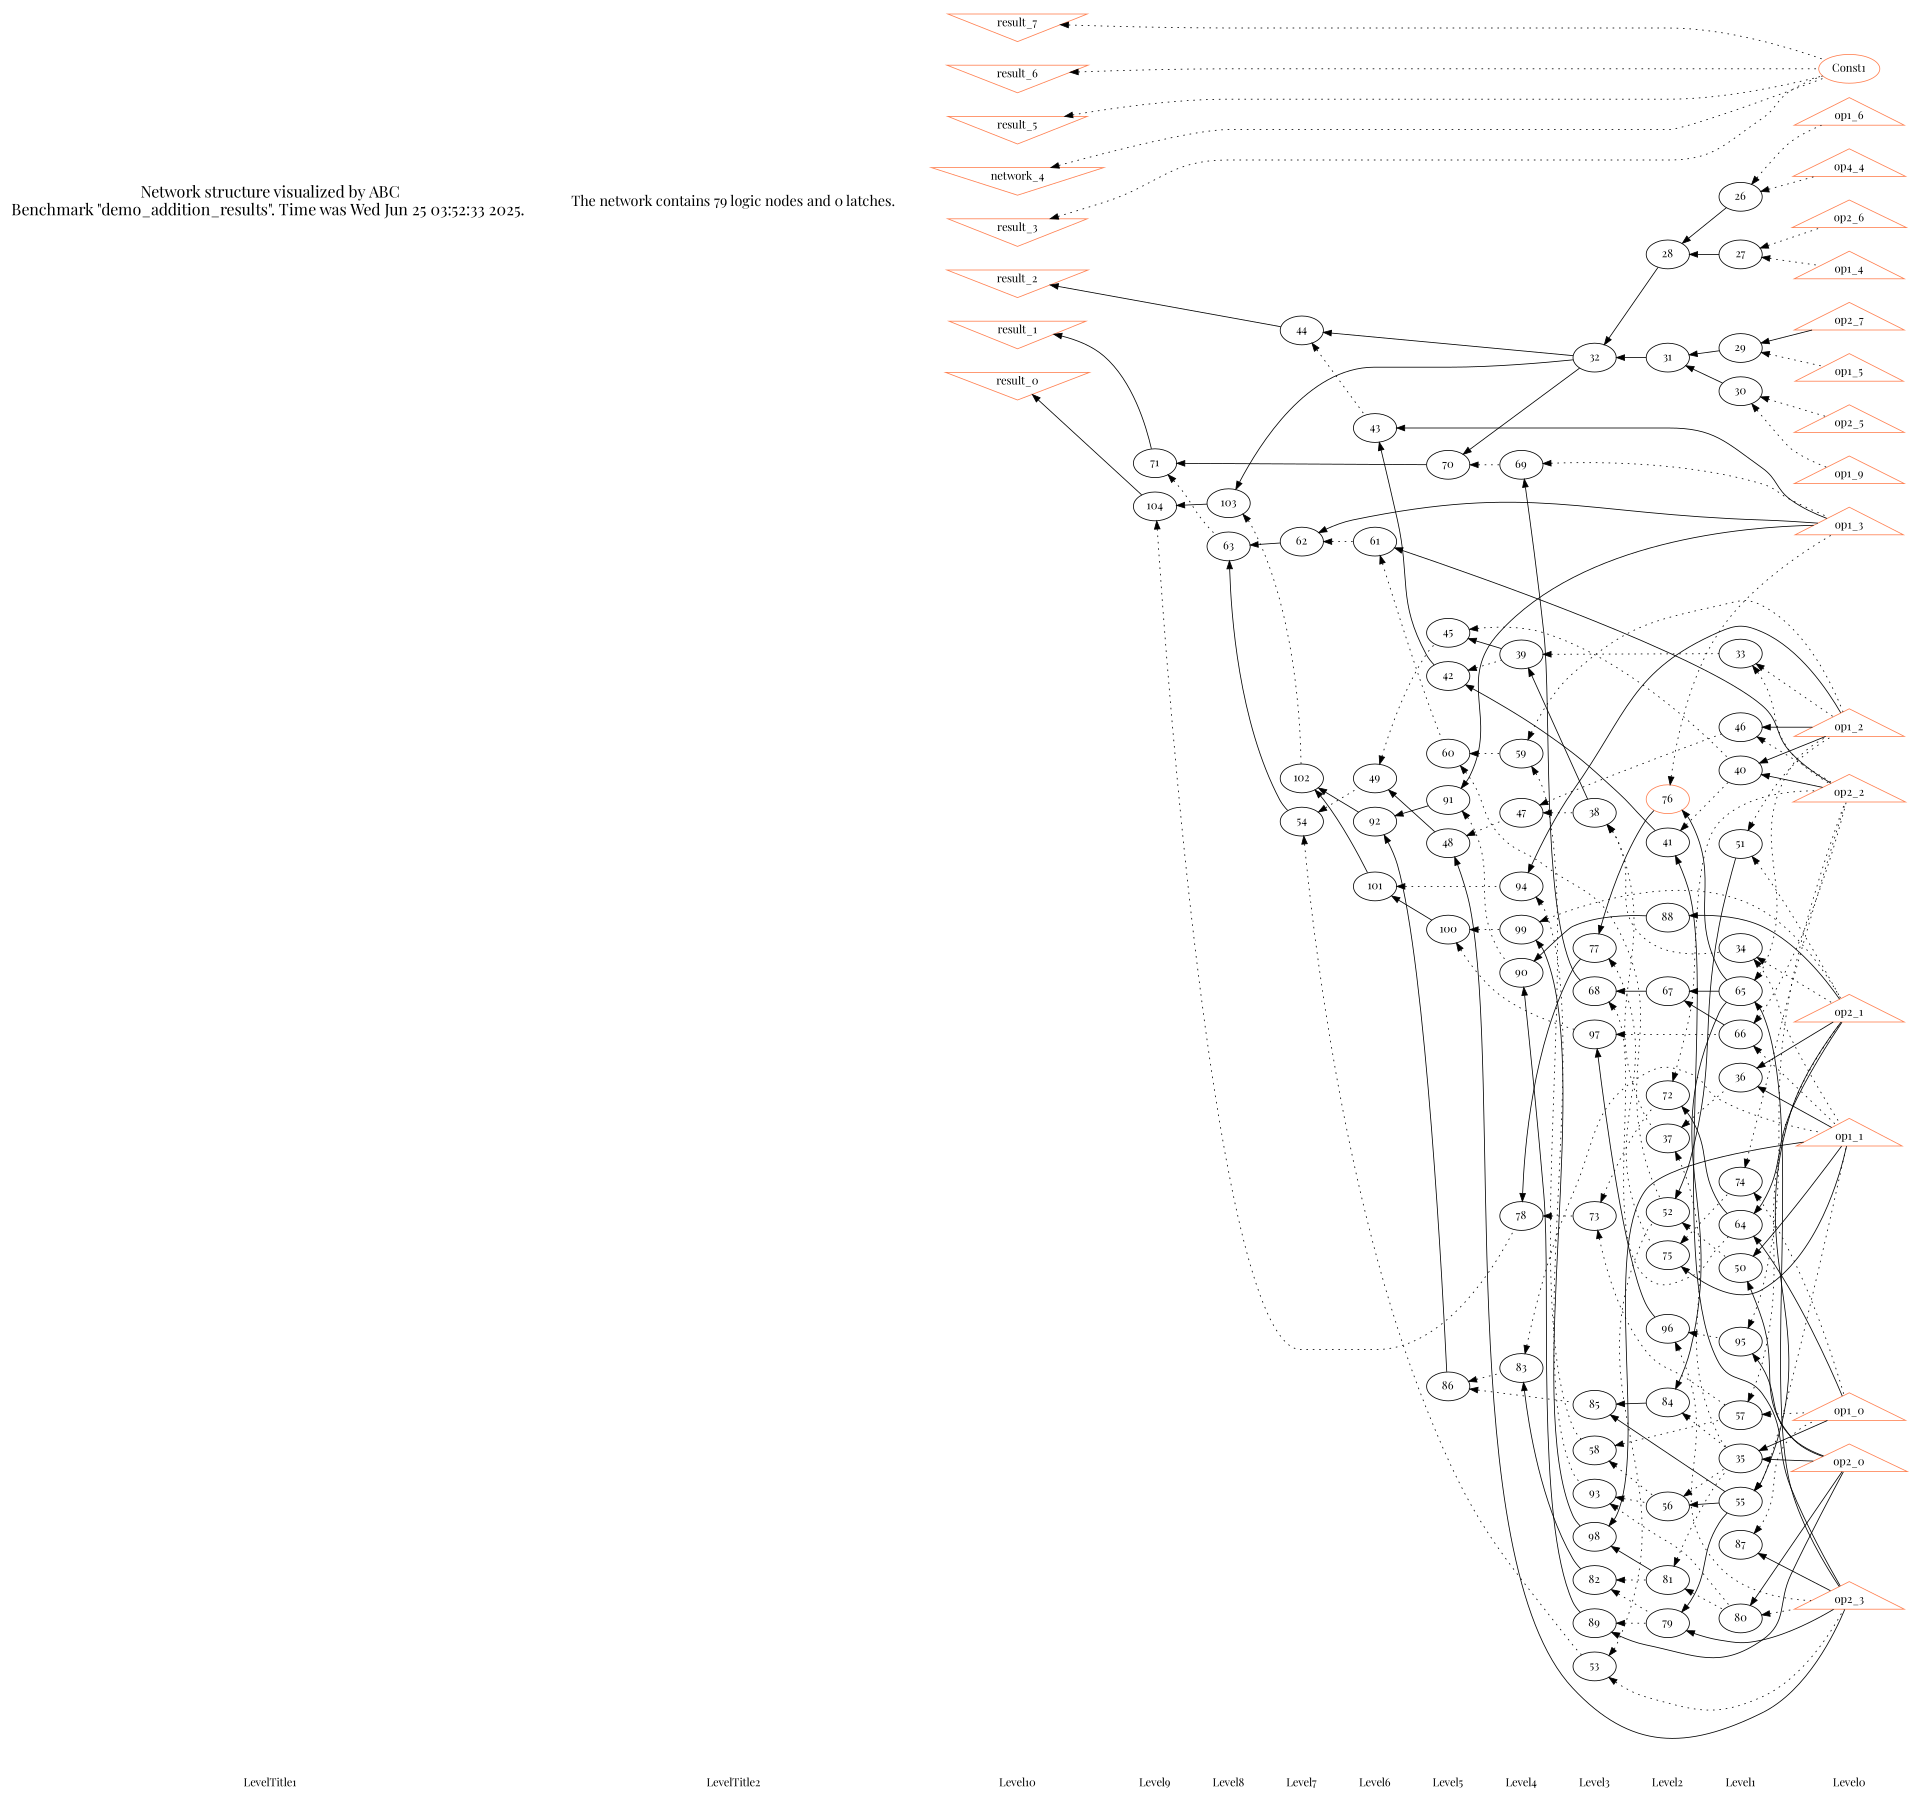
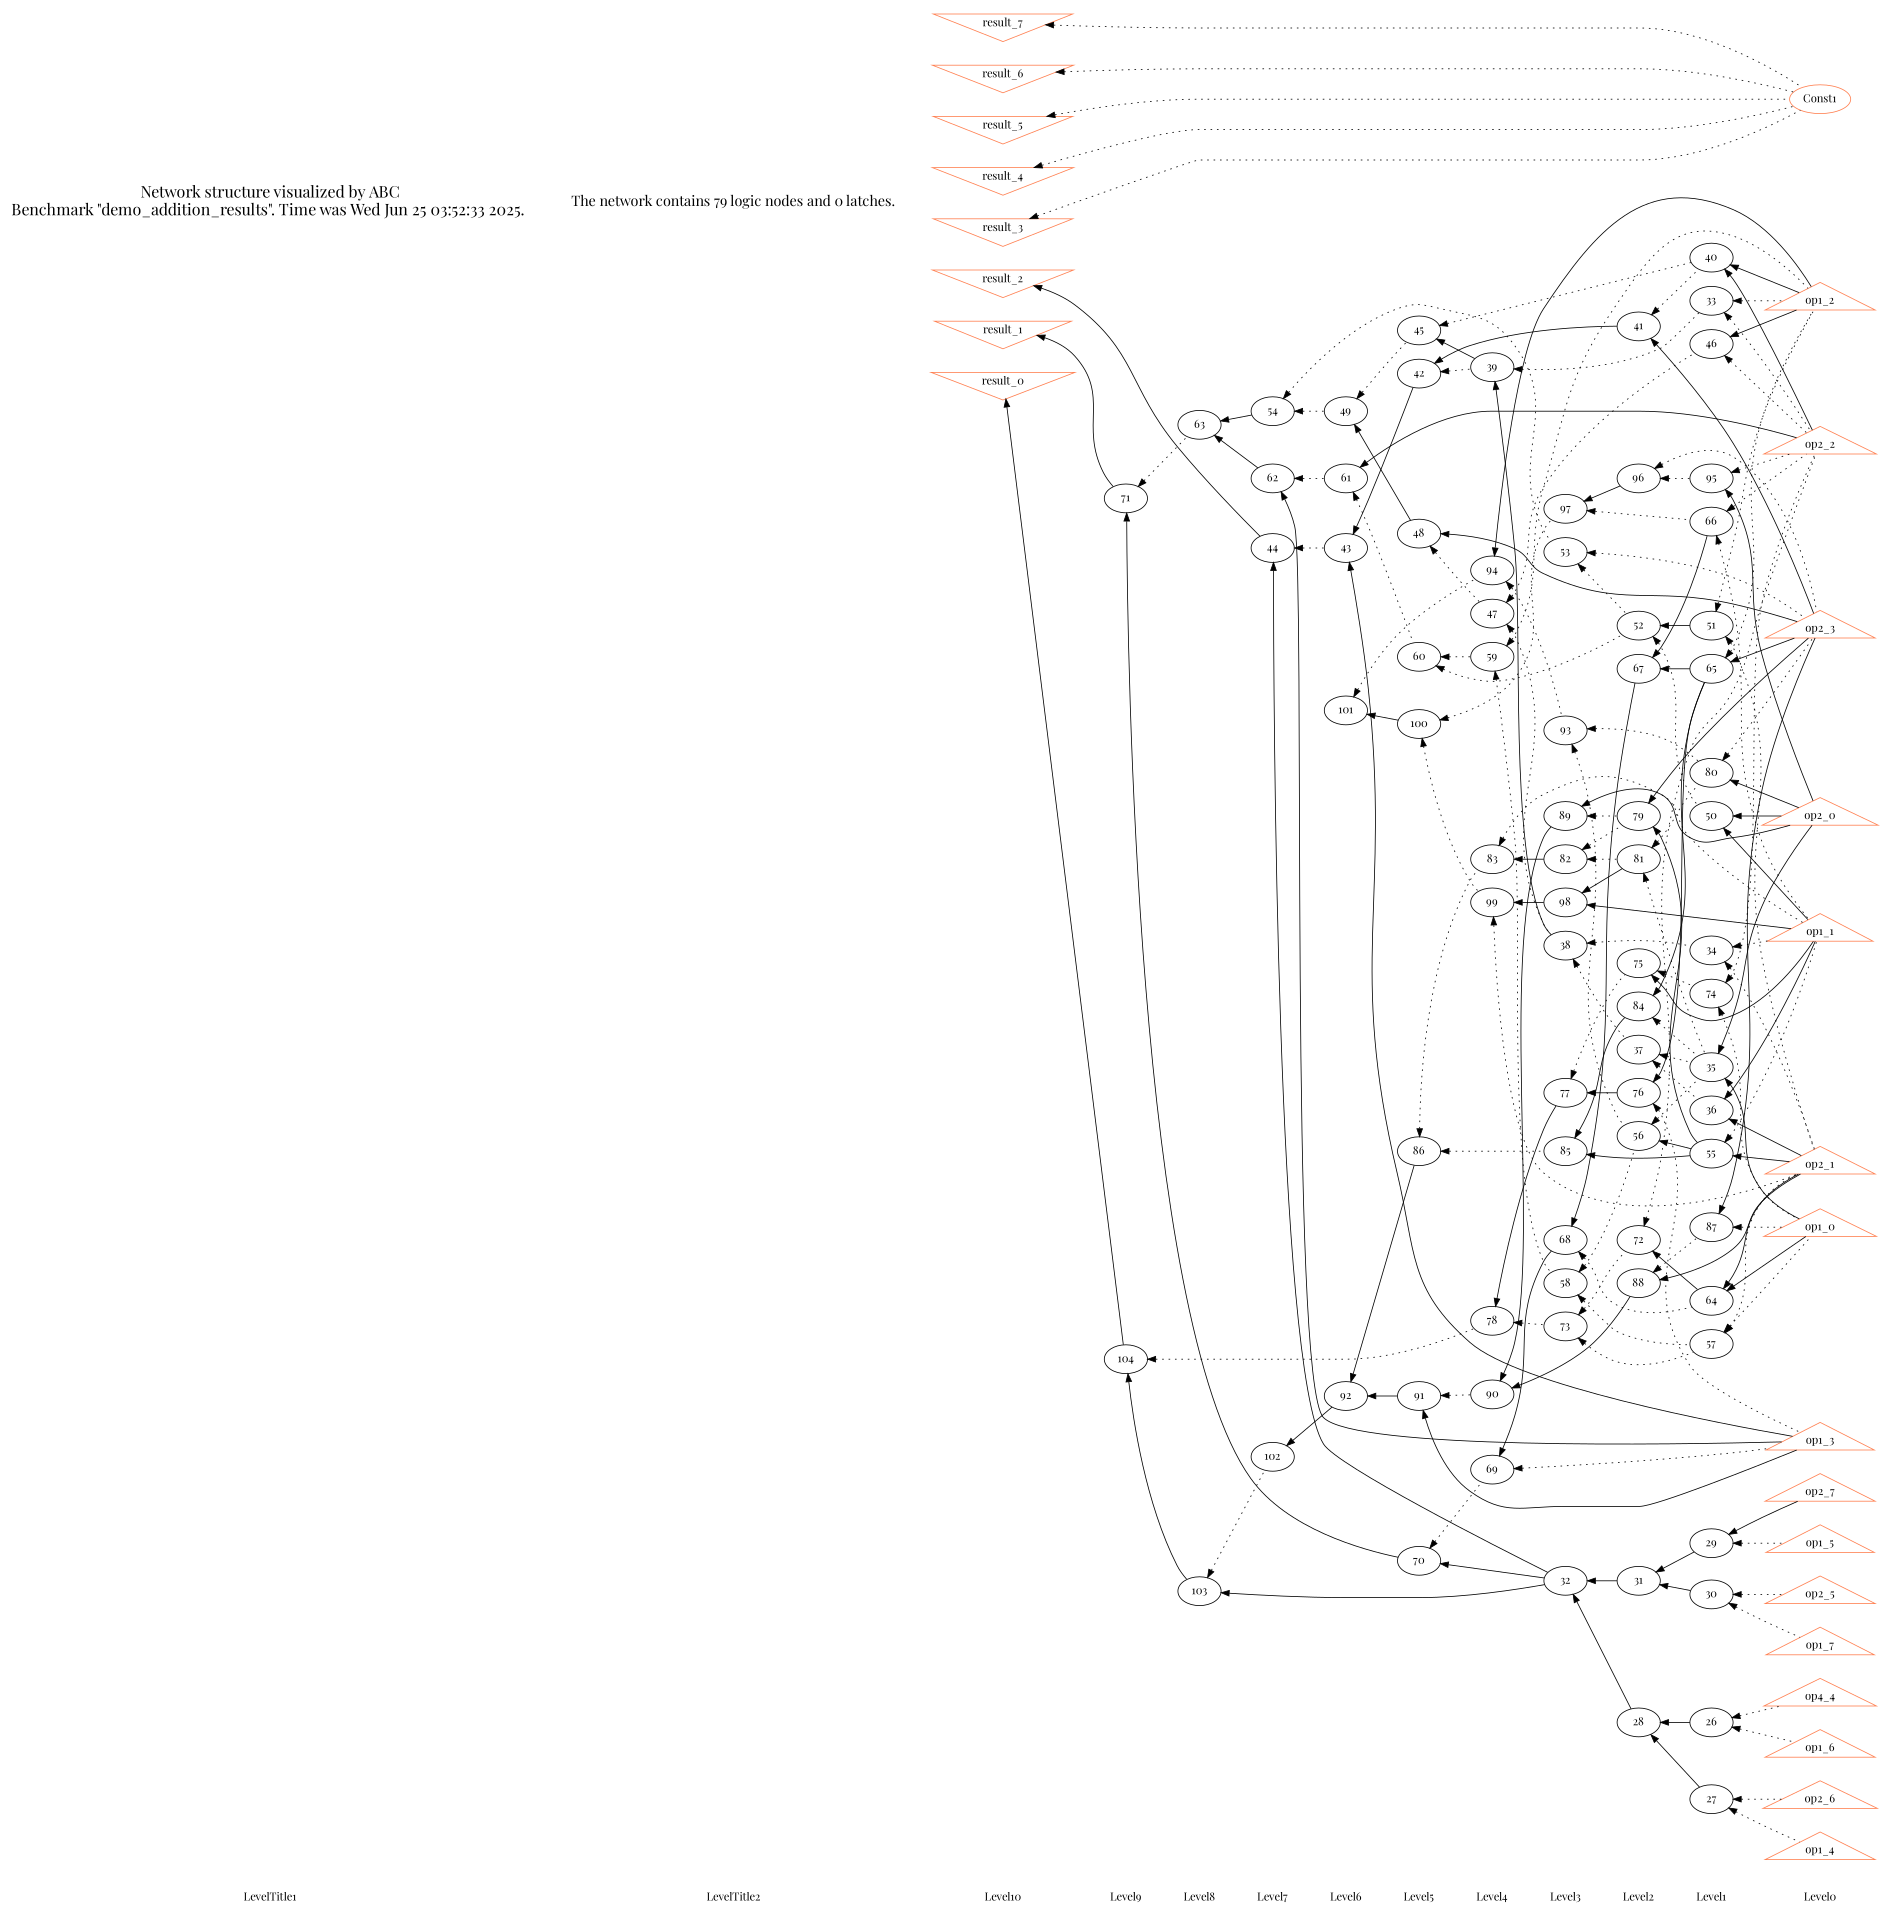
(1018, 177) -> (1003, 177)
(1849, 474) -> (1820, 1646)
(1668, 799) -> (1639, 1093)
(1346, 833) -> none
none -> (1678, 1253)
